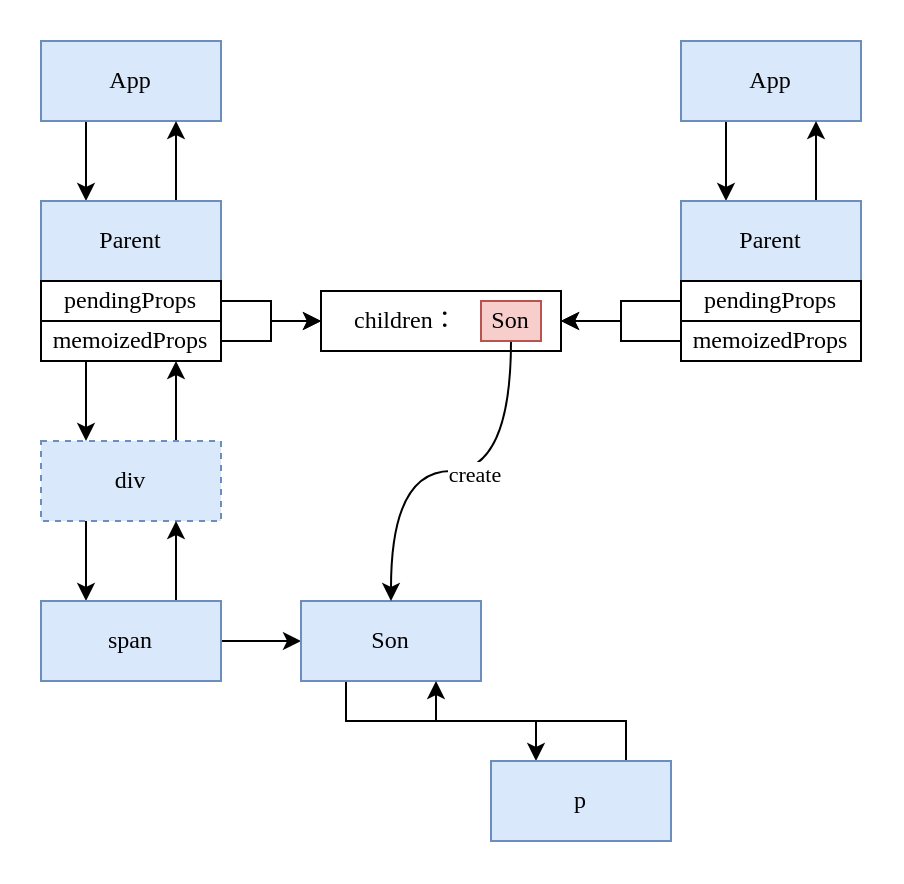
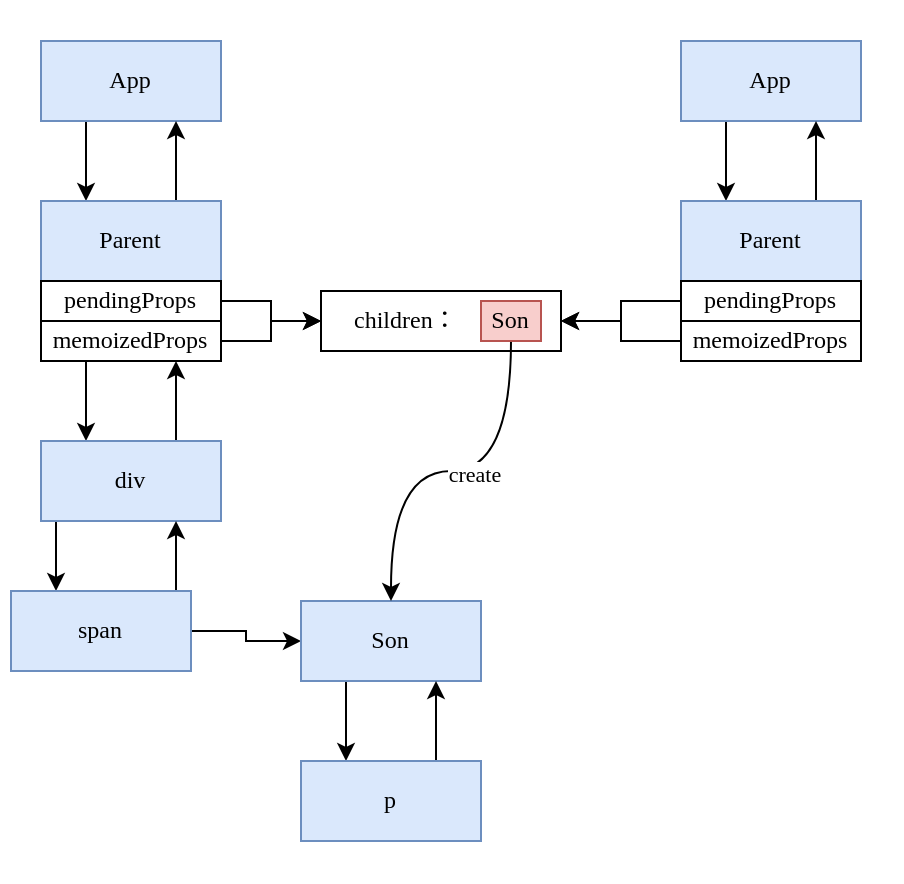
(131, 481) -> (131, 481)
(131, 641) -> (101, 631)
(581, 801) -> (391, 801)
